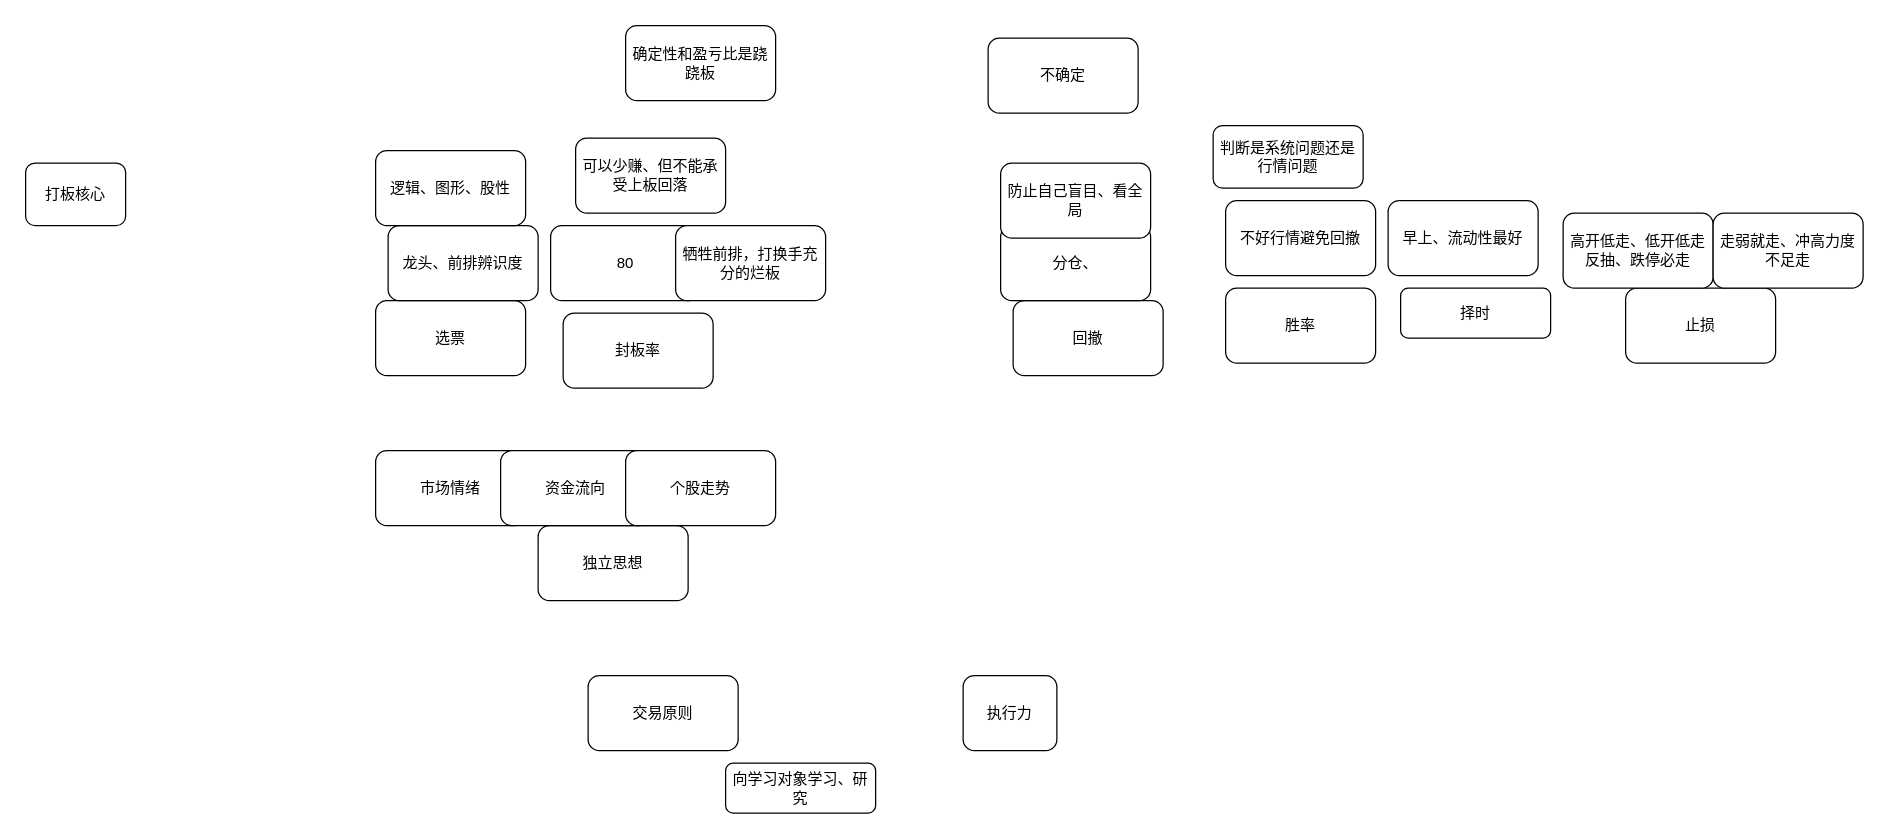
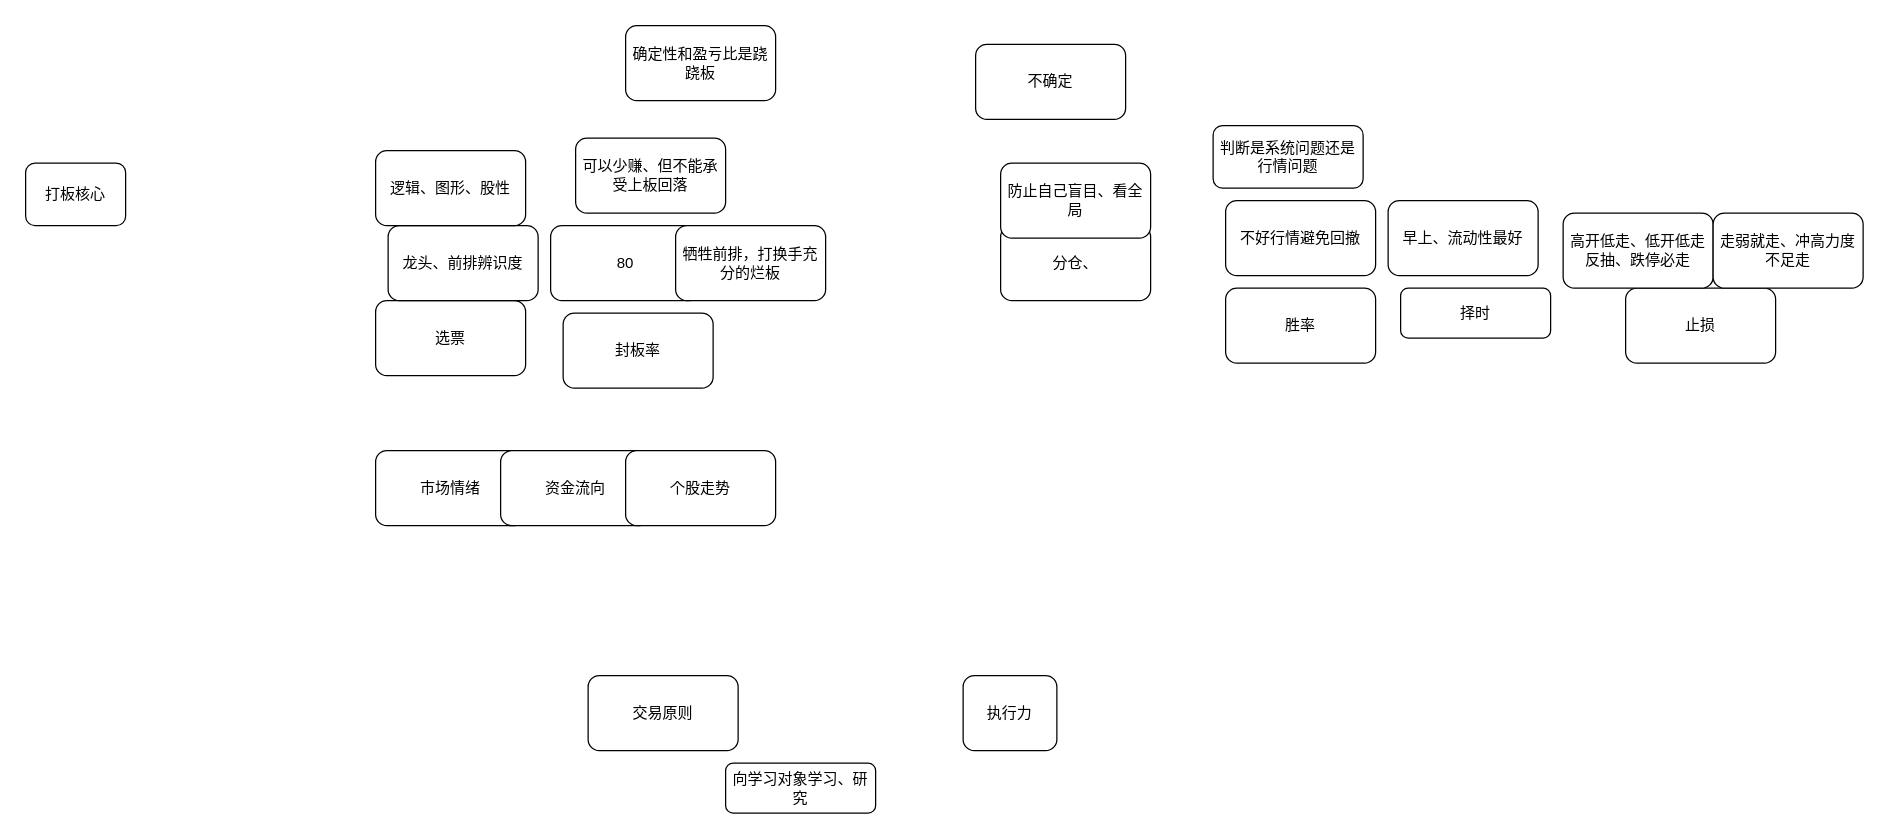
(1063, 76) -> (1051, 82)
(1088, 338) -> none
(613, 563) -> none
